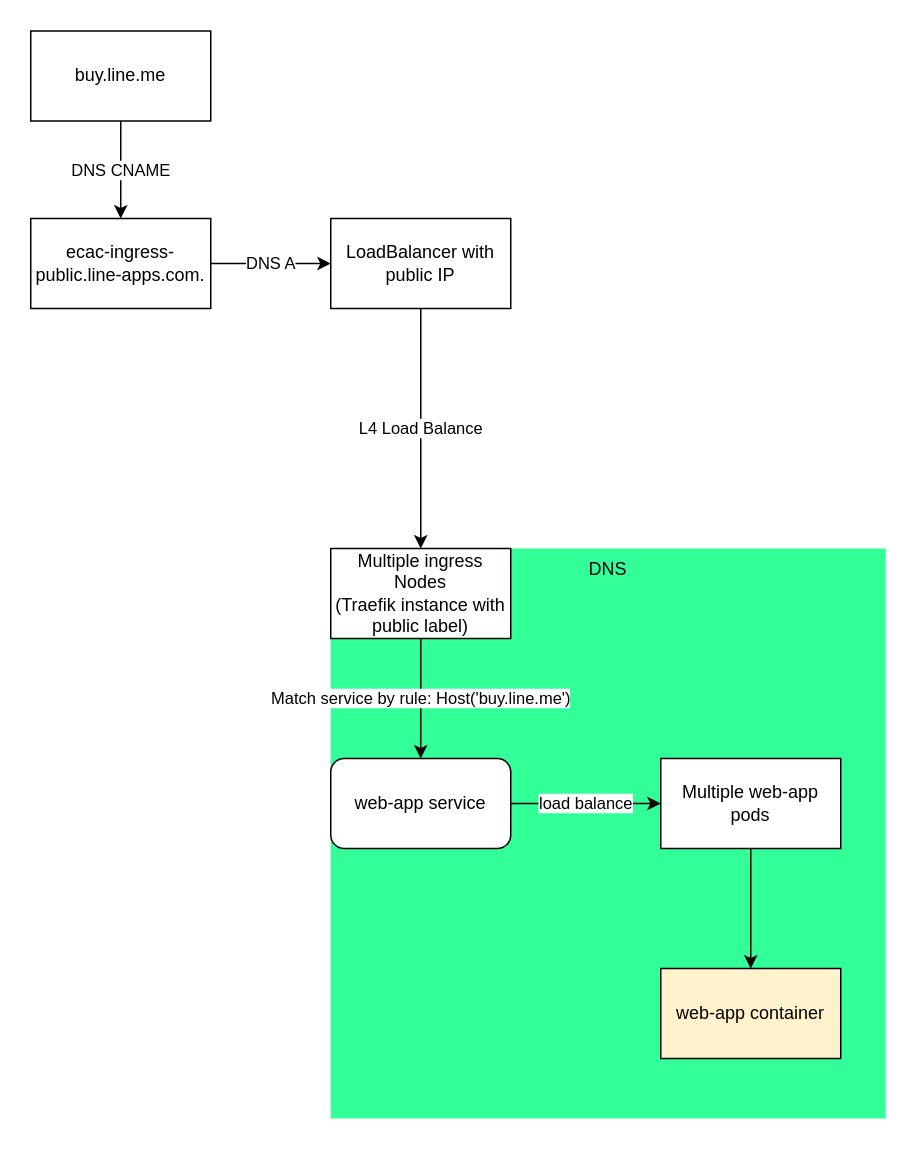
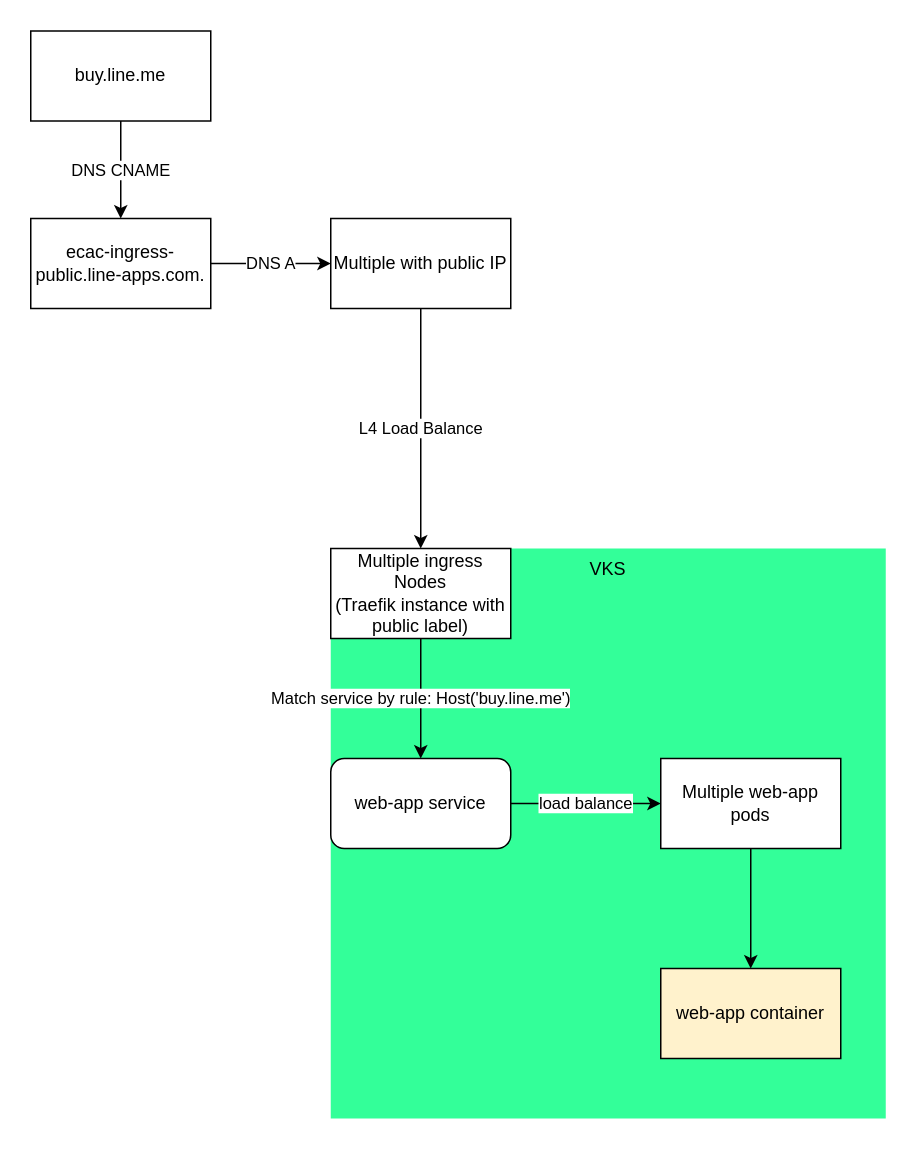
(421, 263) -> (421, 263)
(608, 569) -> (608, 569)
